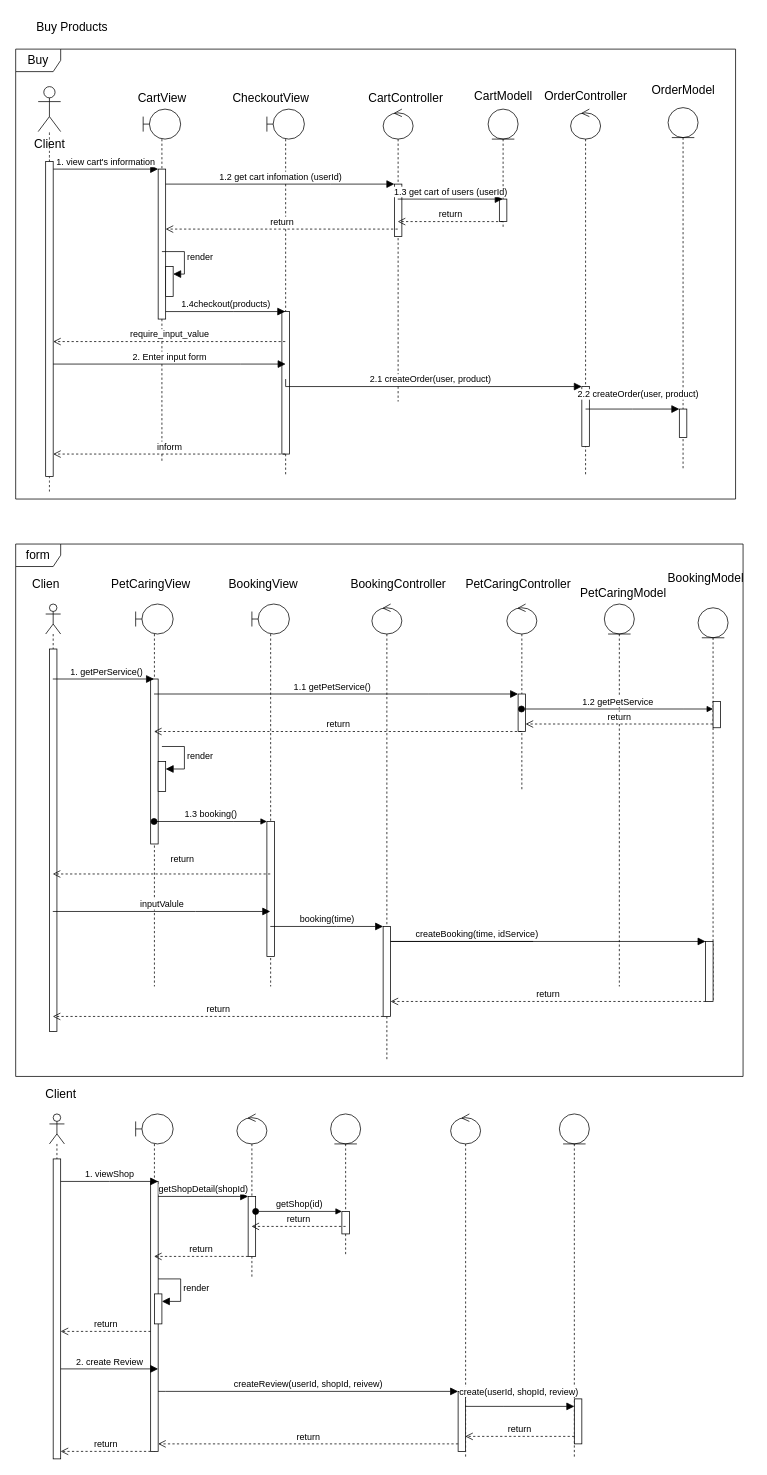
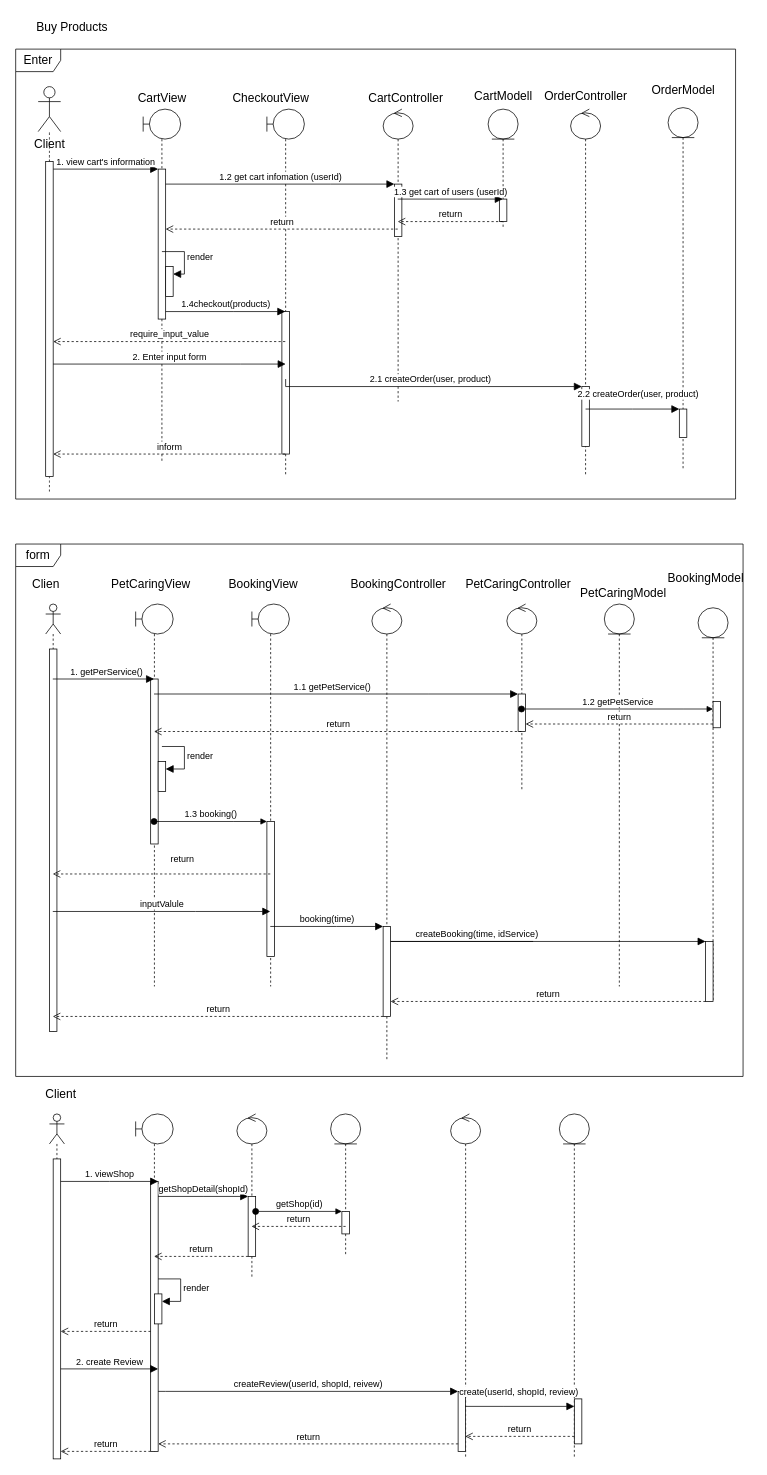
(38, 60) -> (38, 60)
